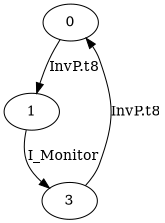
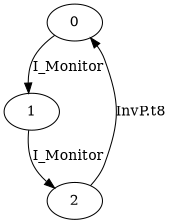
(74, 67) -> (69, 67)
(70, 201) -> (75, 201)
